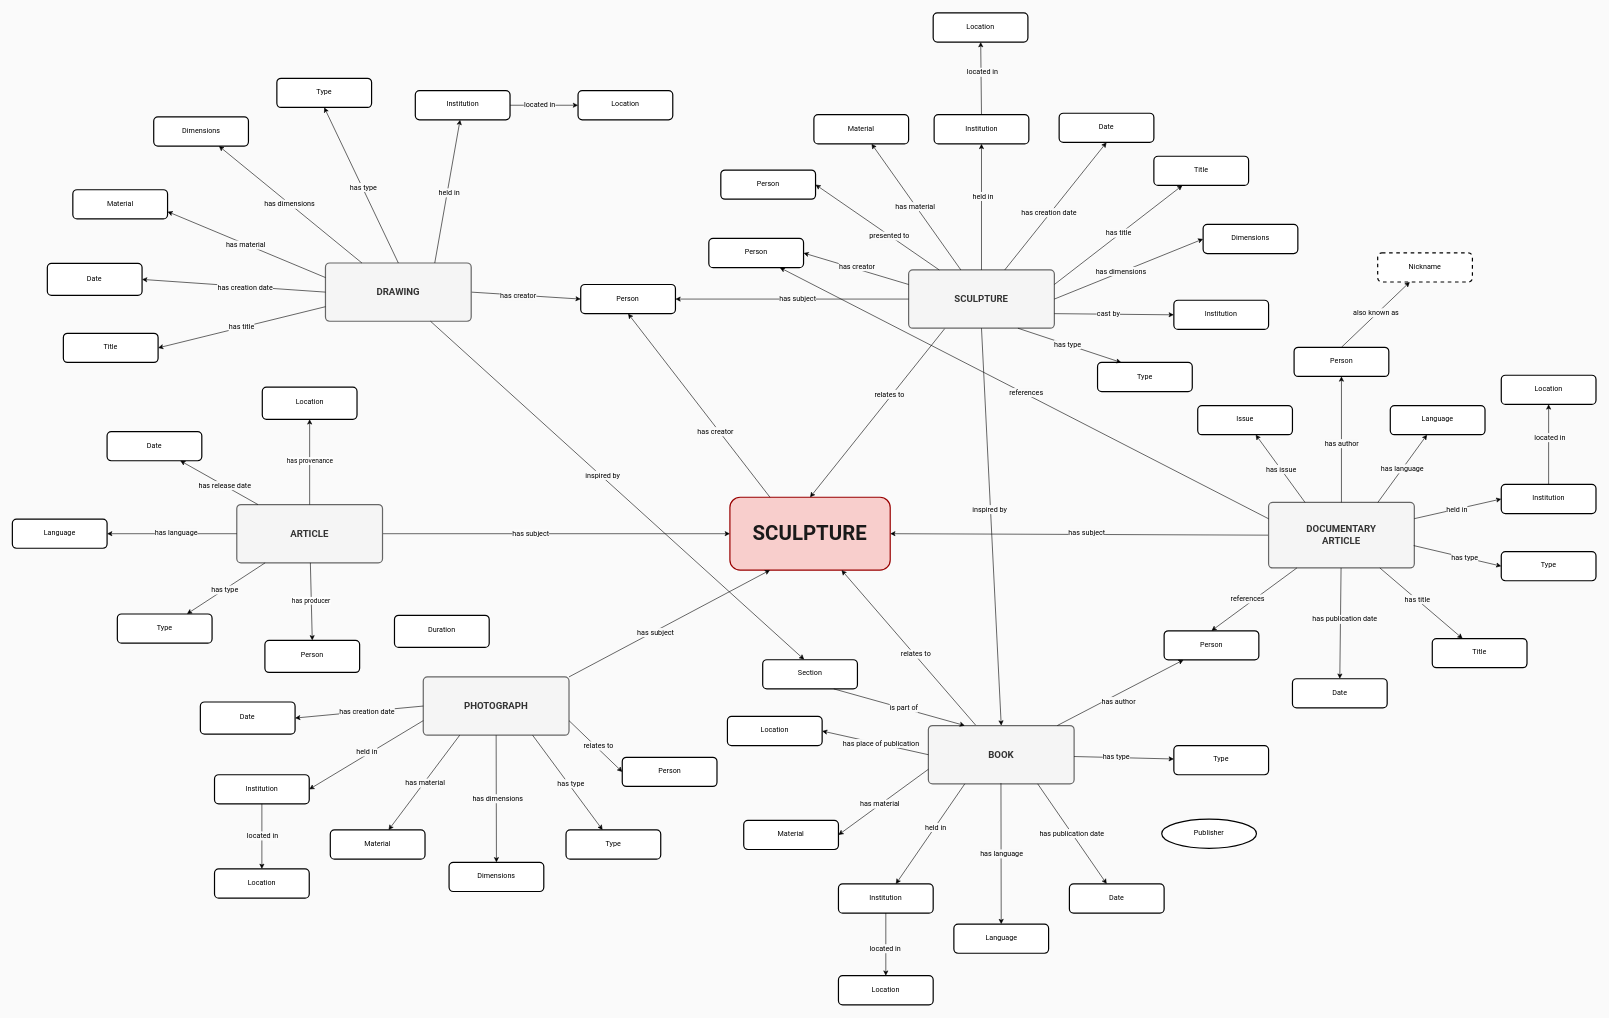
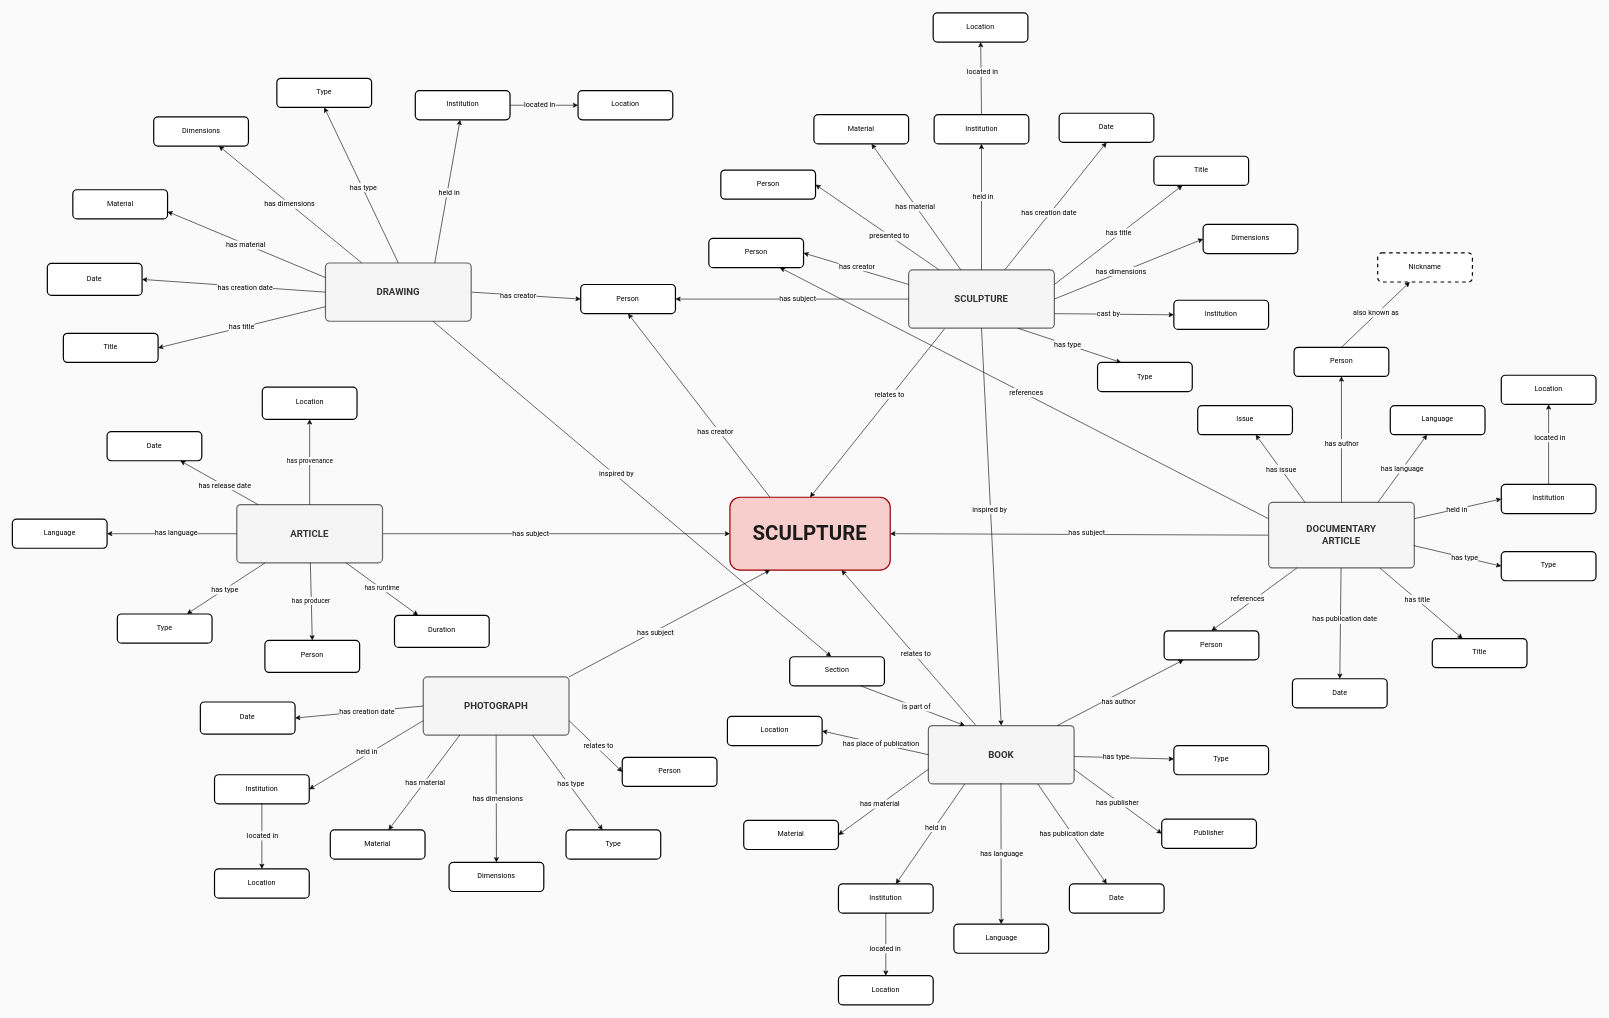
none -> (380, 588)
(810, 674) -> (837, 671)
none -> (1117, 801)
(1209, 834) -> (1209, 834)
